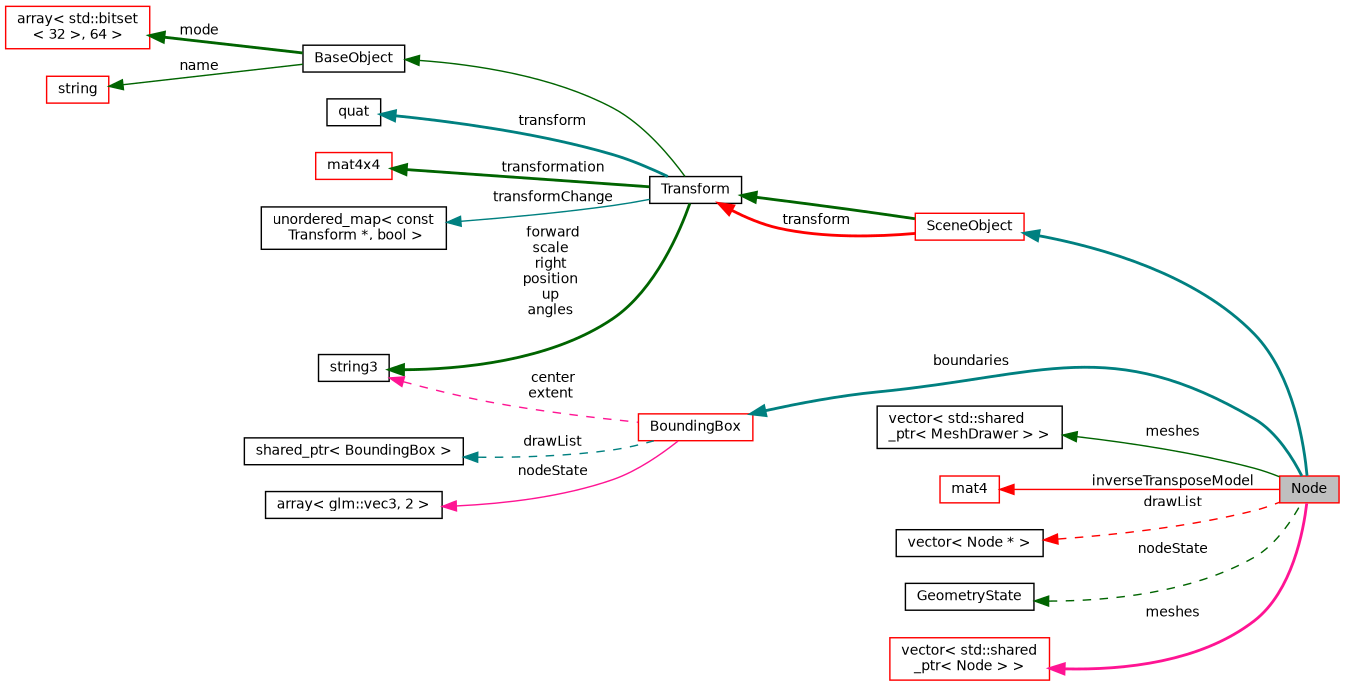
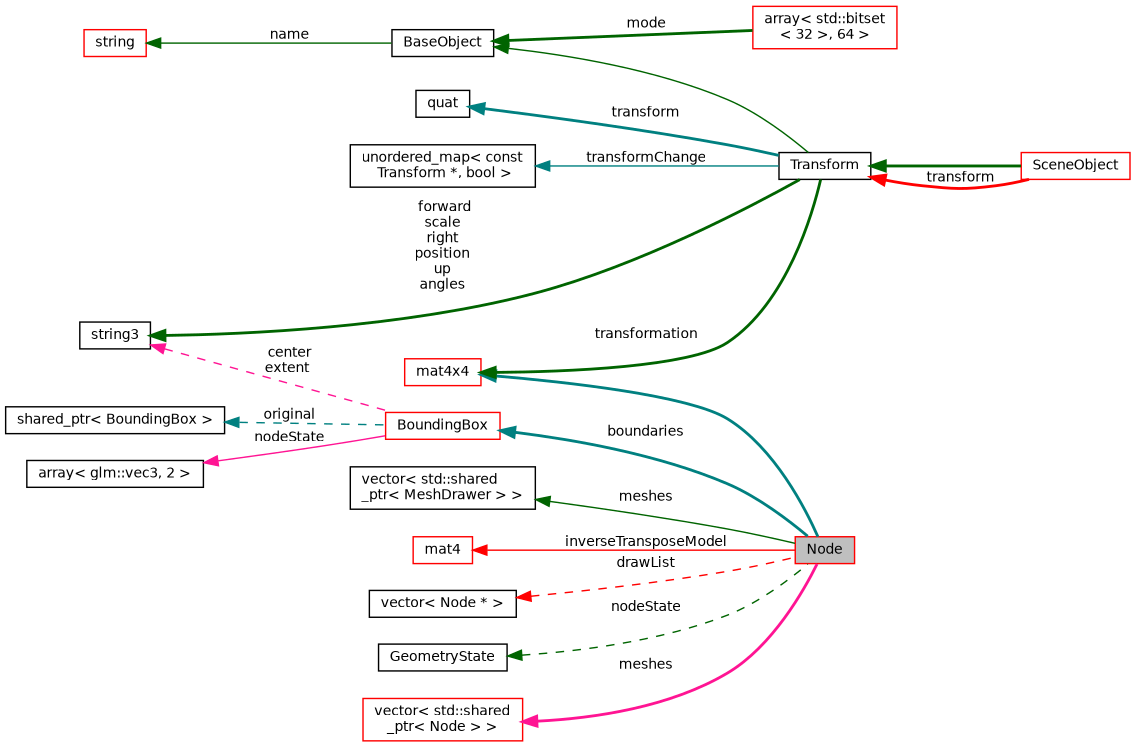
(233, 45) -> (630, 35)
(1221, 306) -> (687, 404)
(551, 442) -> (287, 415)
